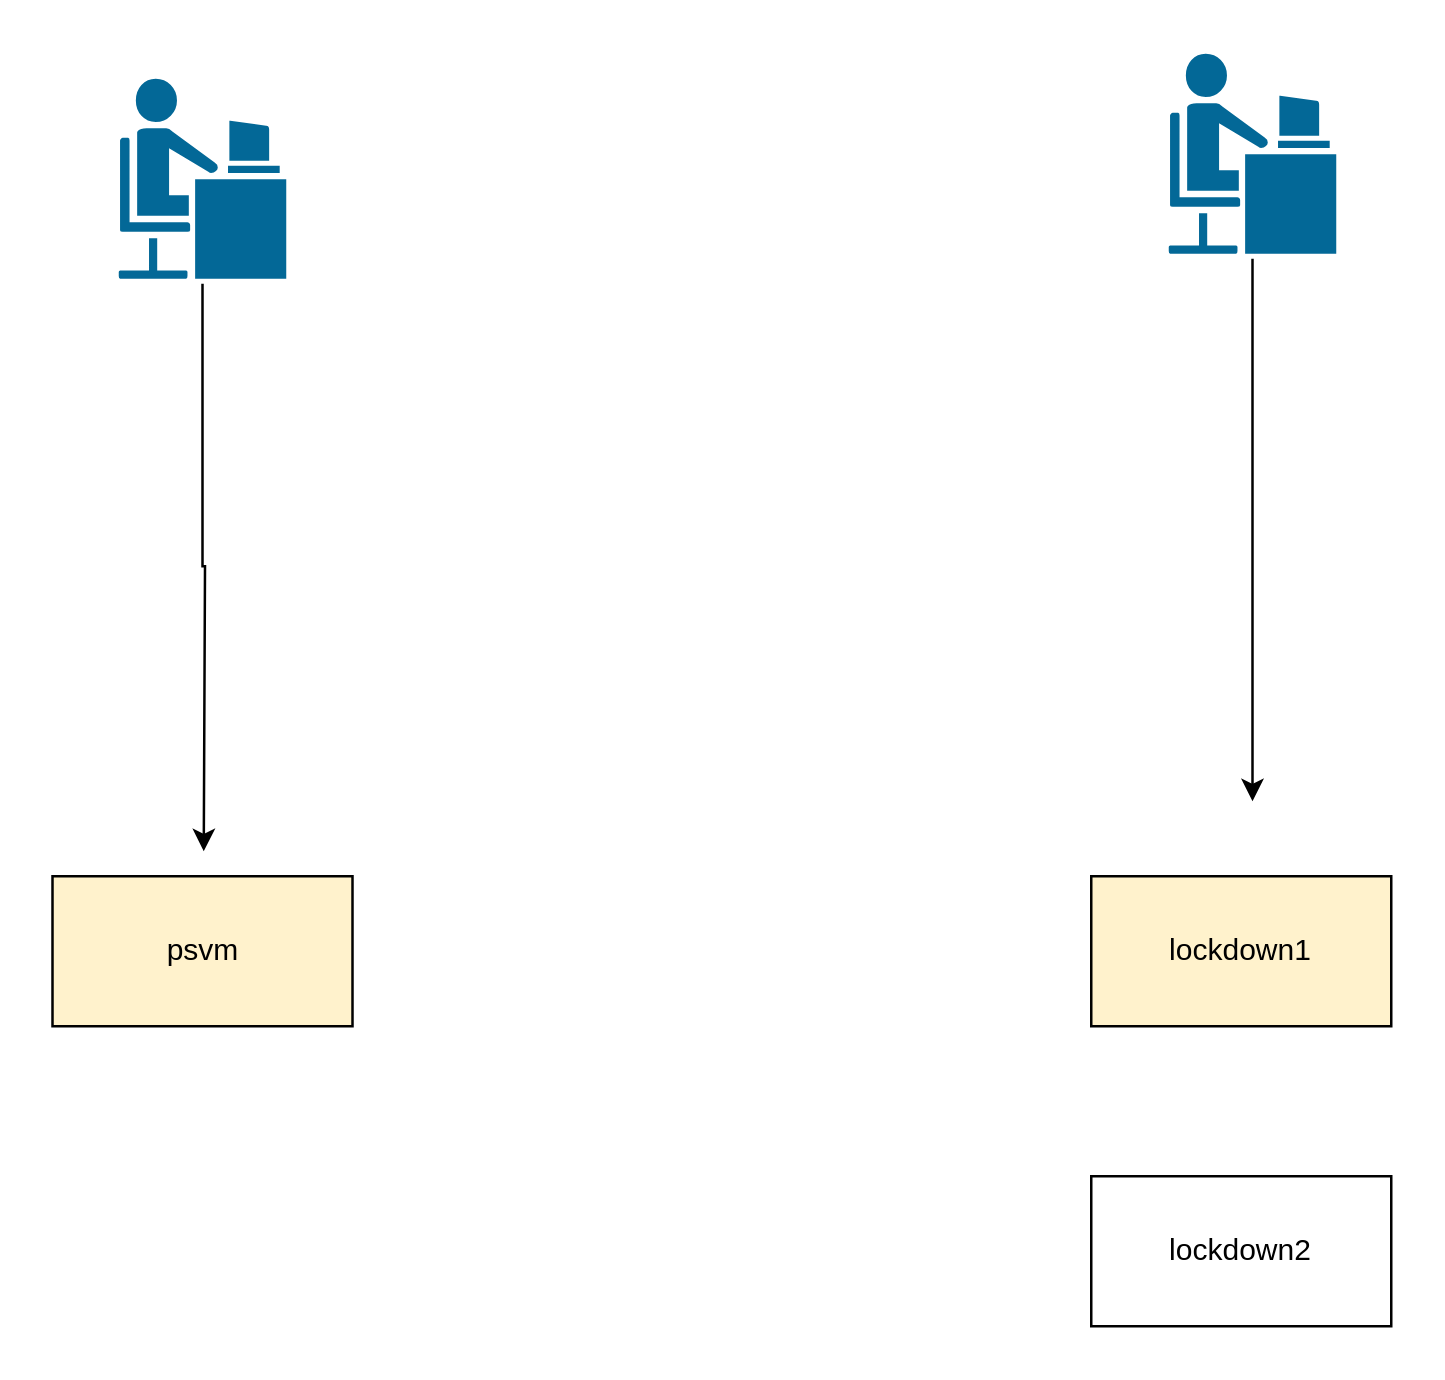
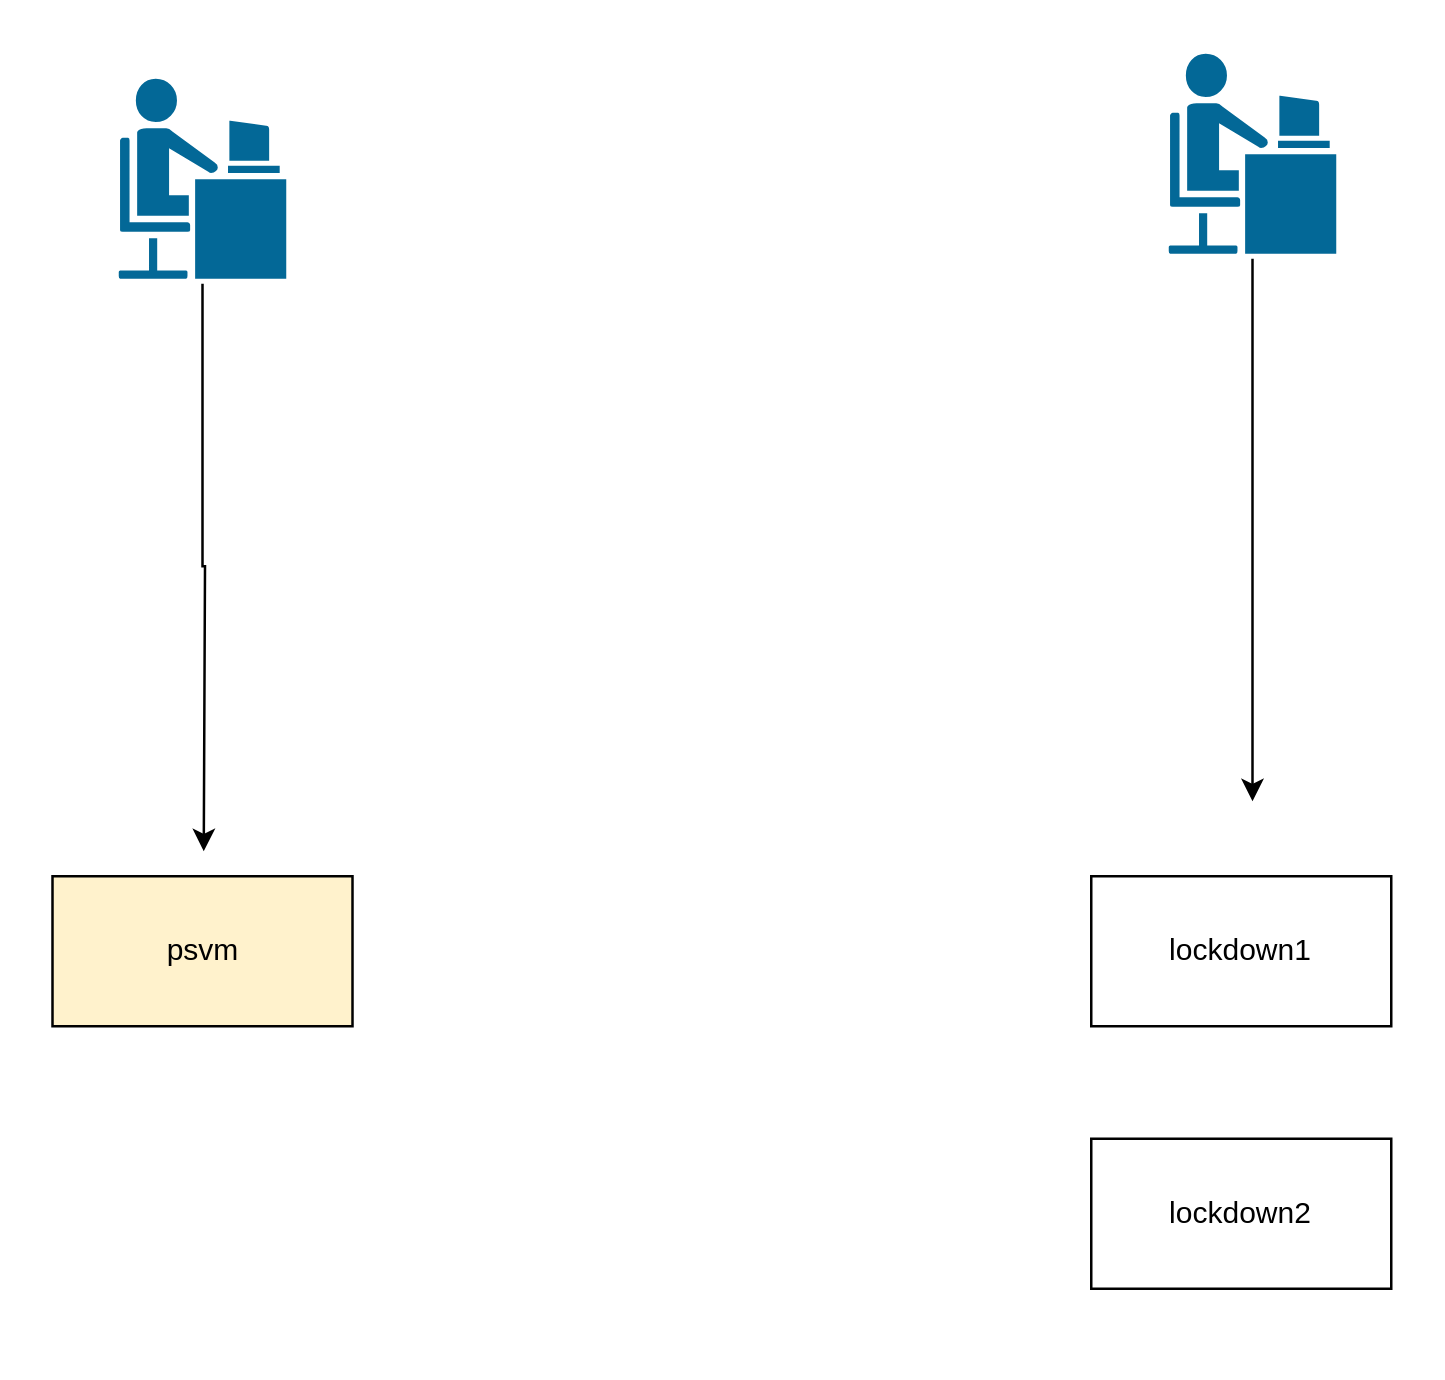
(1241, 951) -> (1241, 951)
(1241, 1251) -> (1241, 1214)
